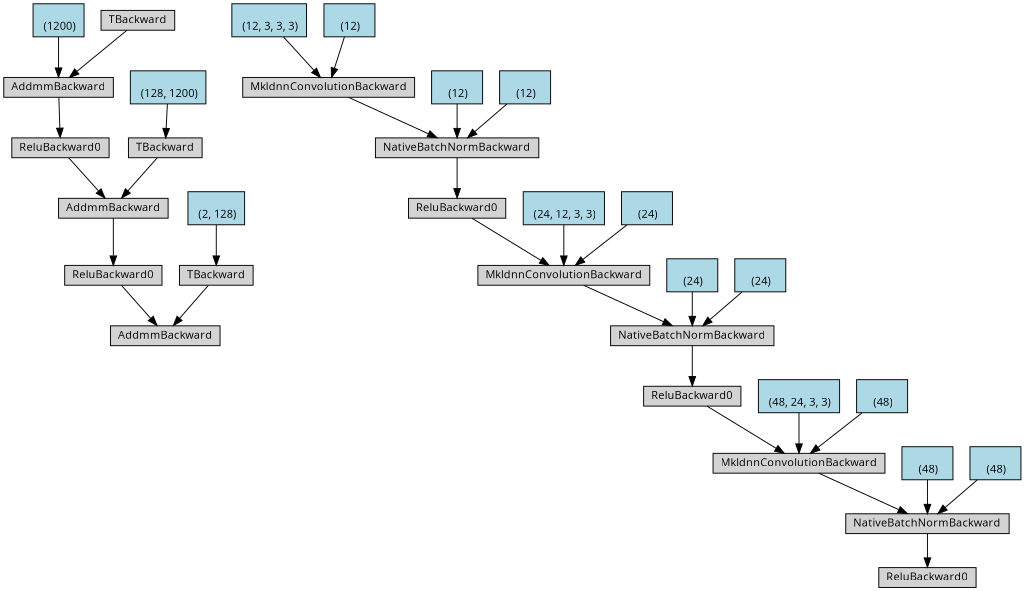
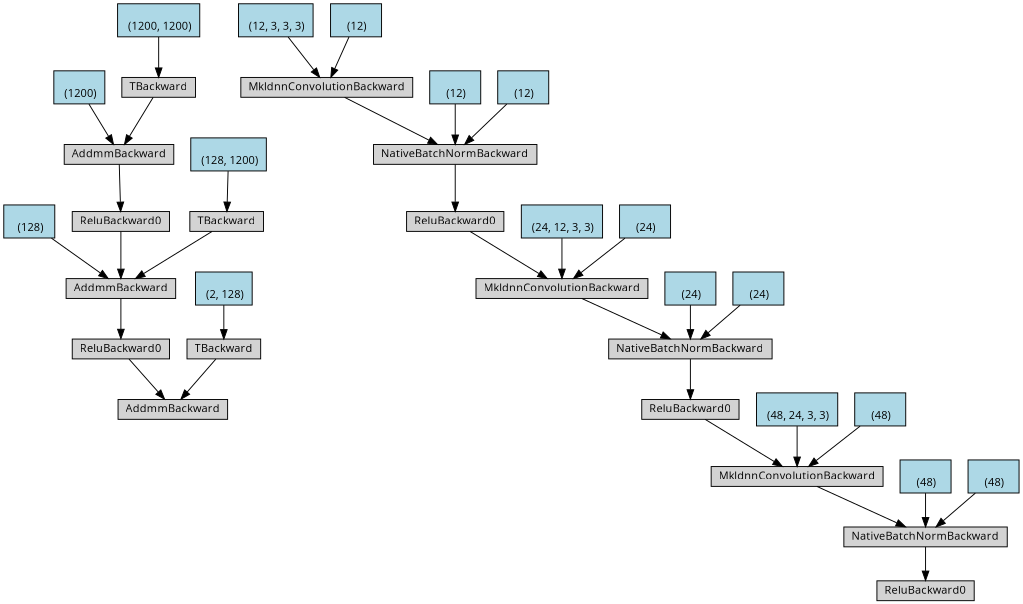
none -> (159, 20)
none -> (29, 221)
